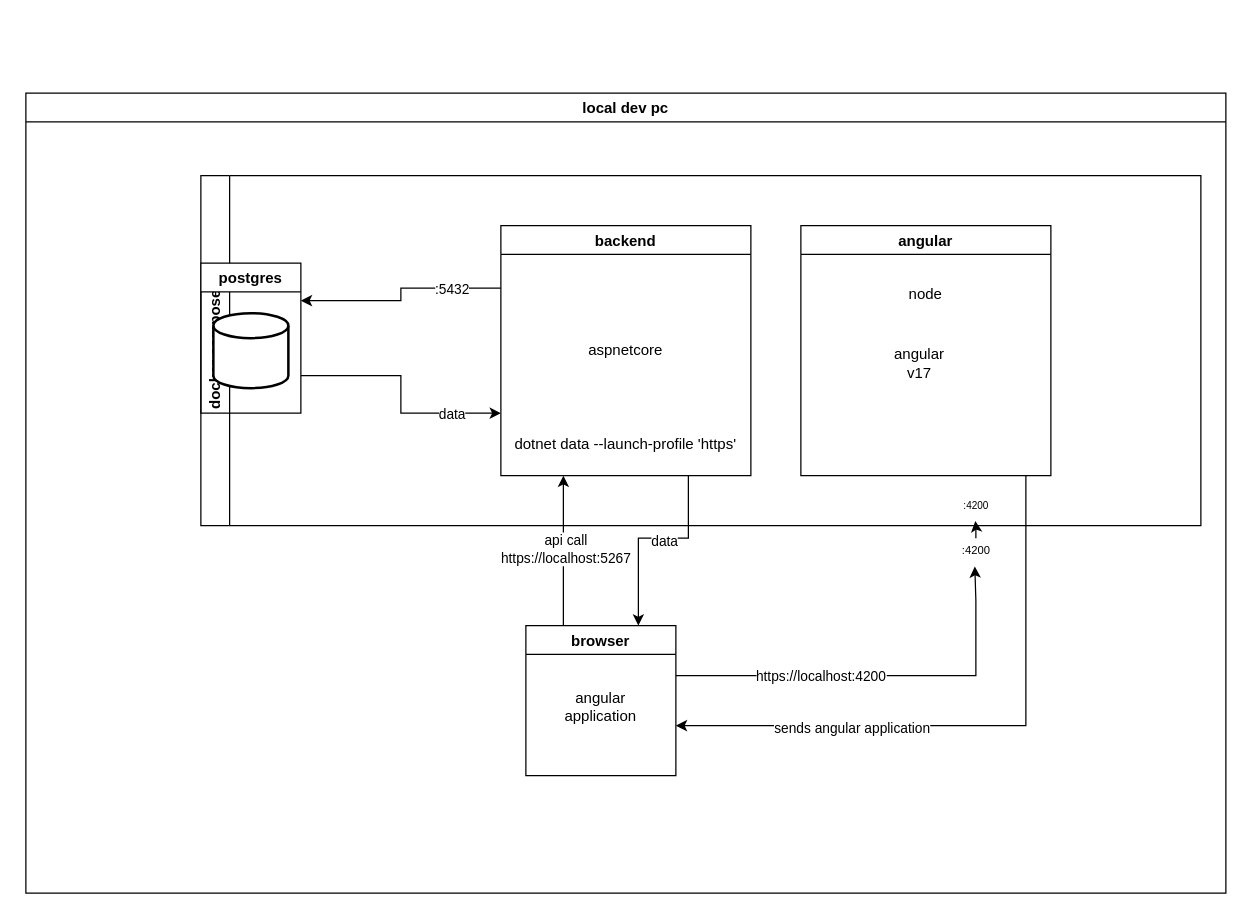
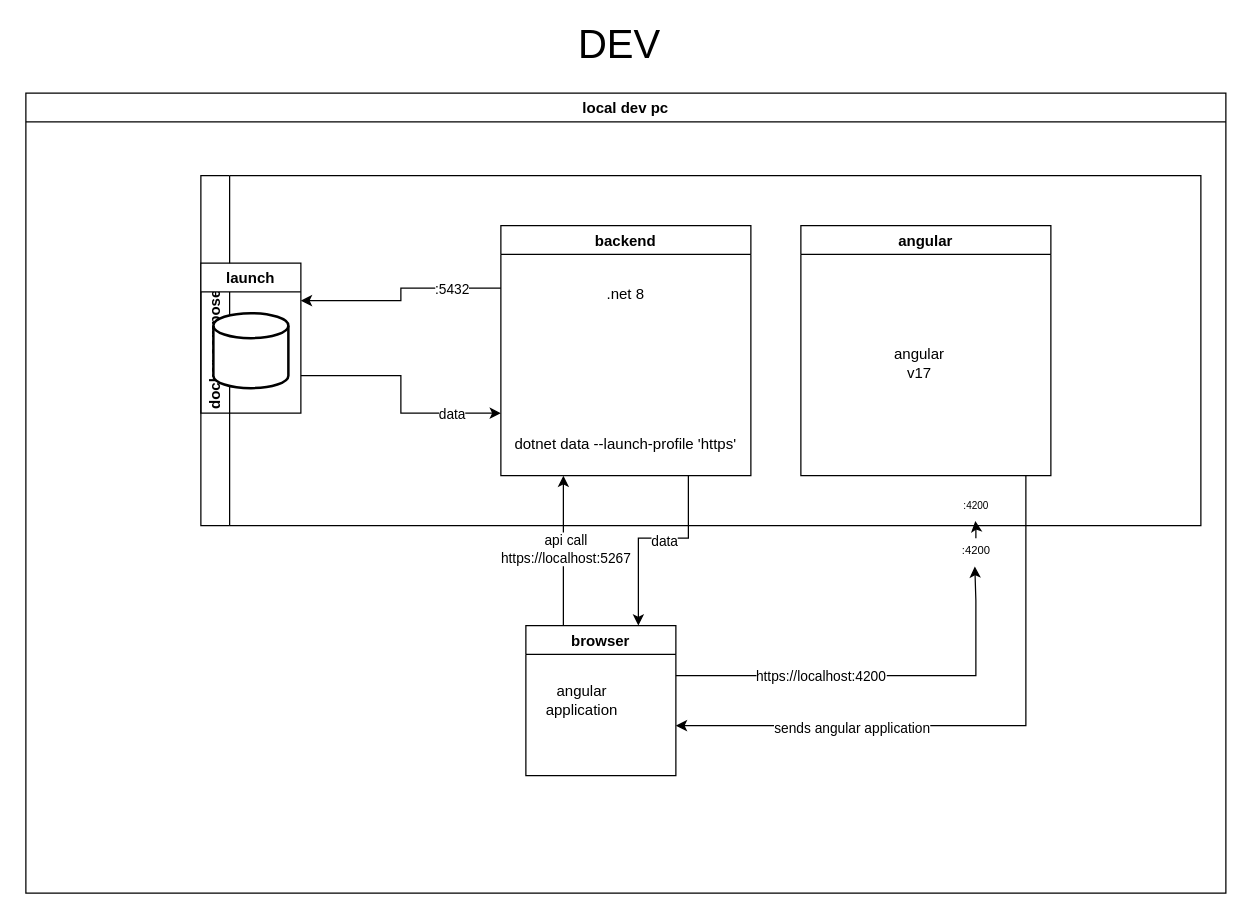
none -> (619, 44)
(250, 278) -> (250, 278)
none -> (626, 294)
(926, 294) -> none
(626, 351) -> none
(601, 707) -> (582, 701)
